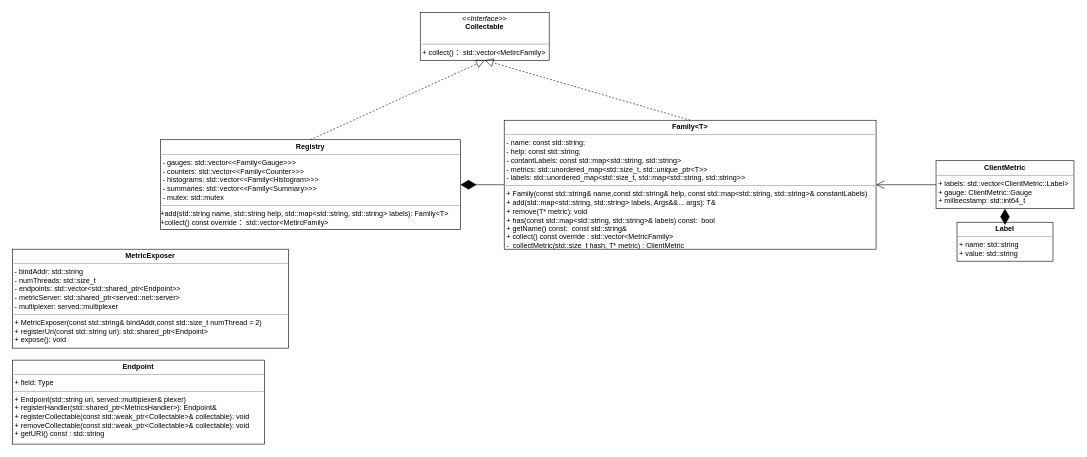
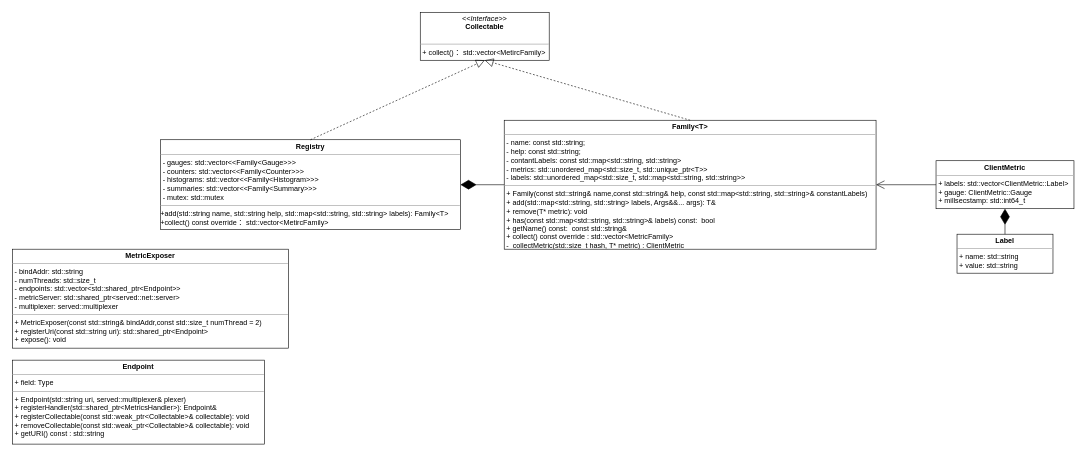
(1005, 242) -> (1005, 254)
